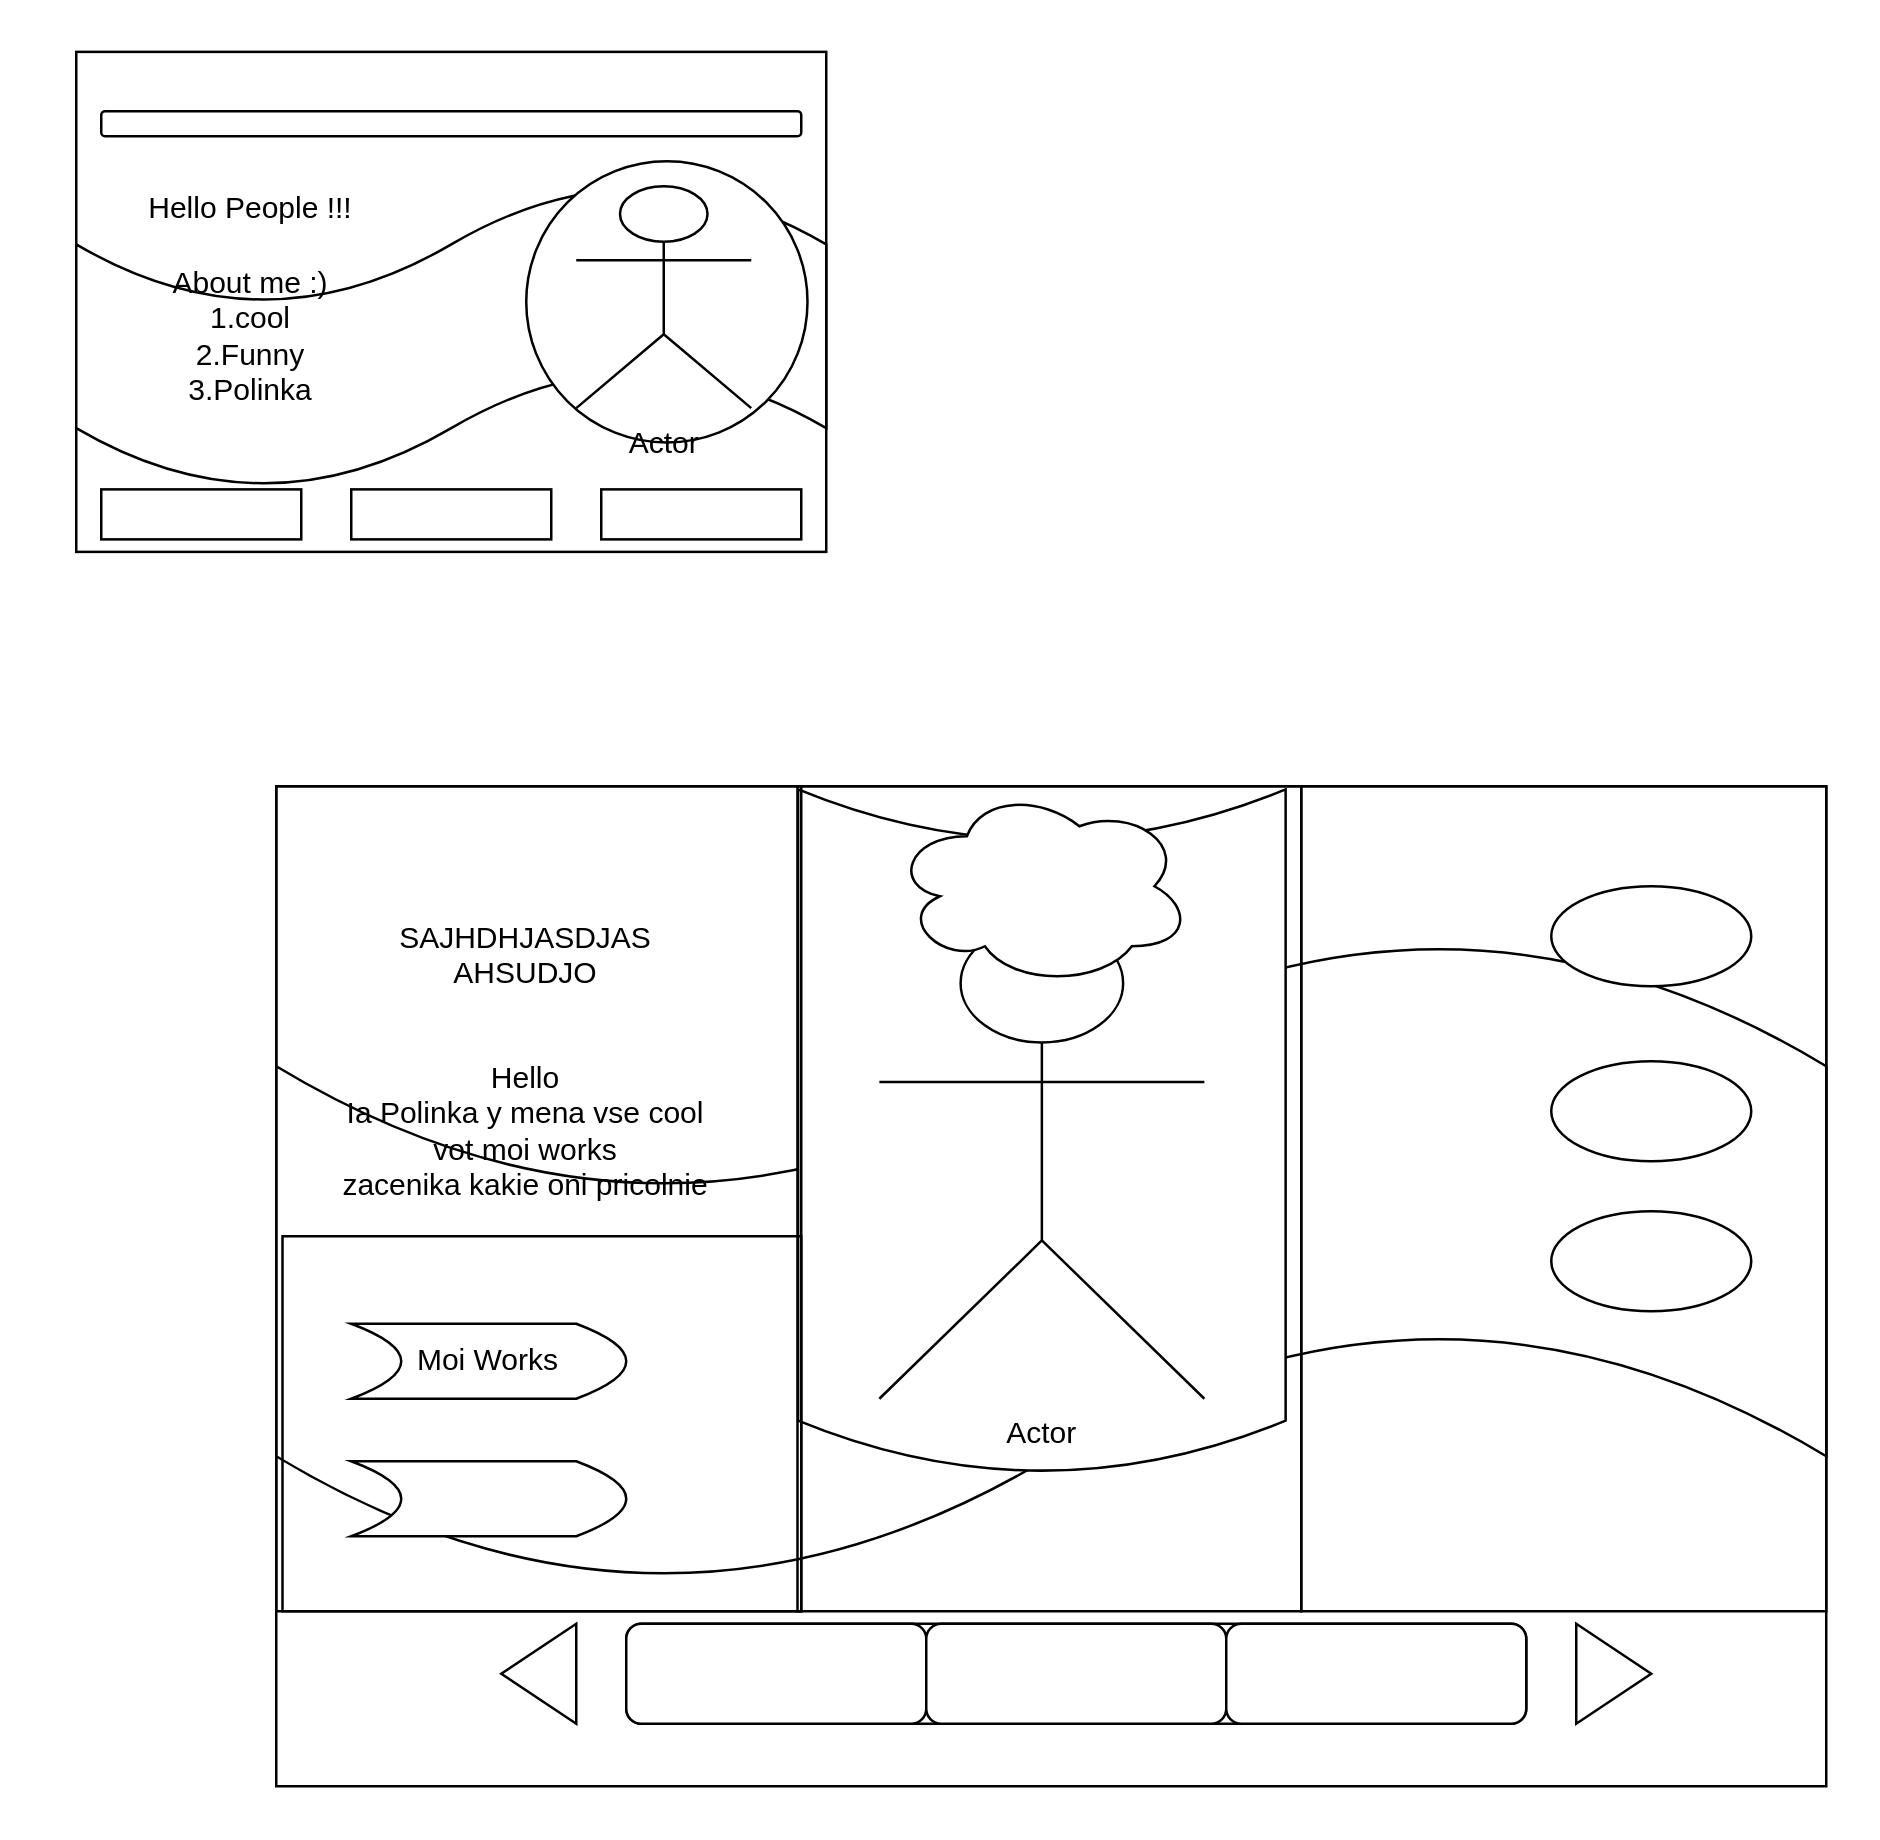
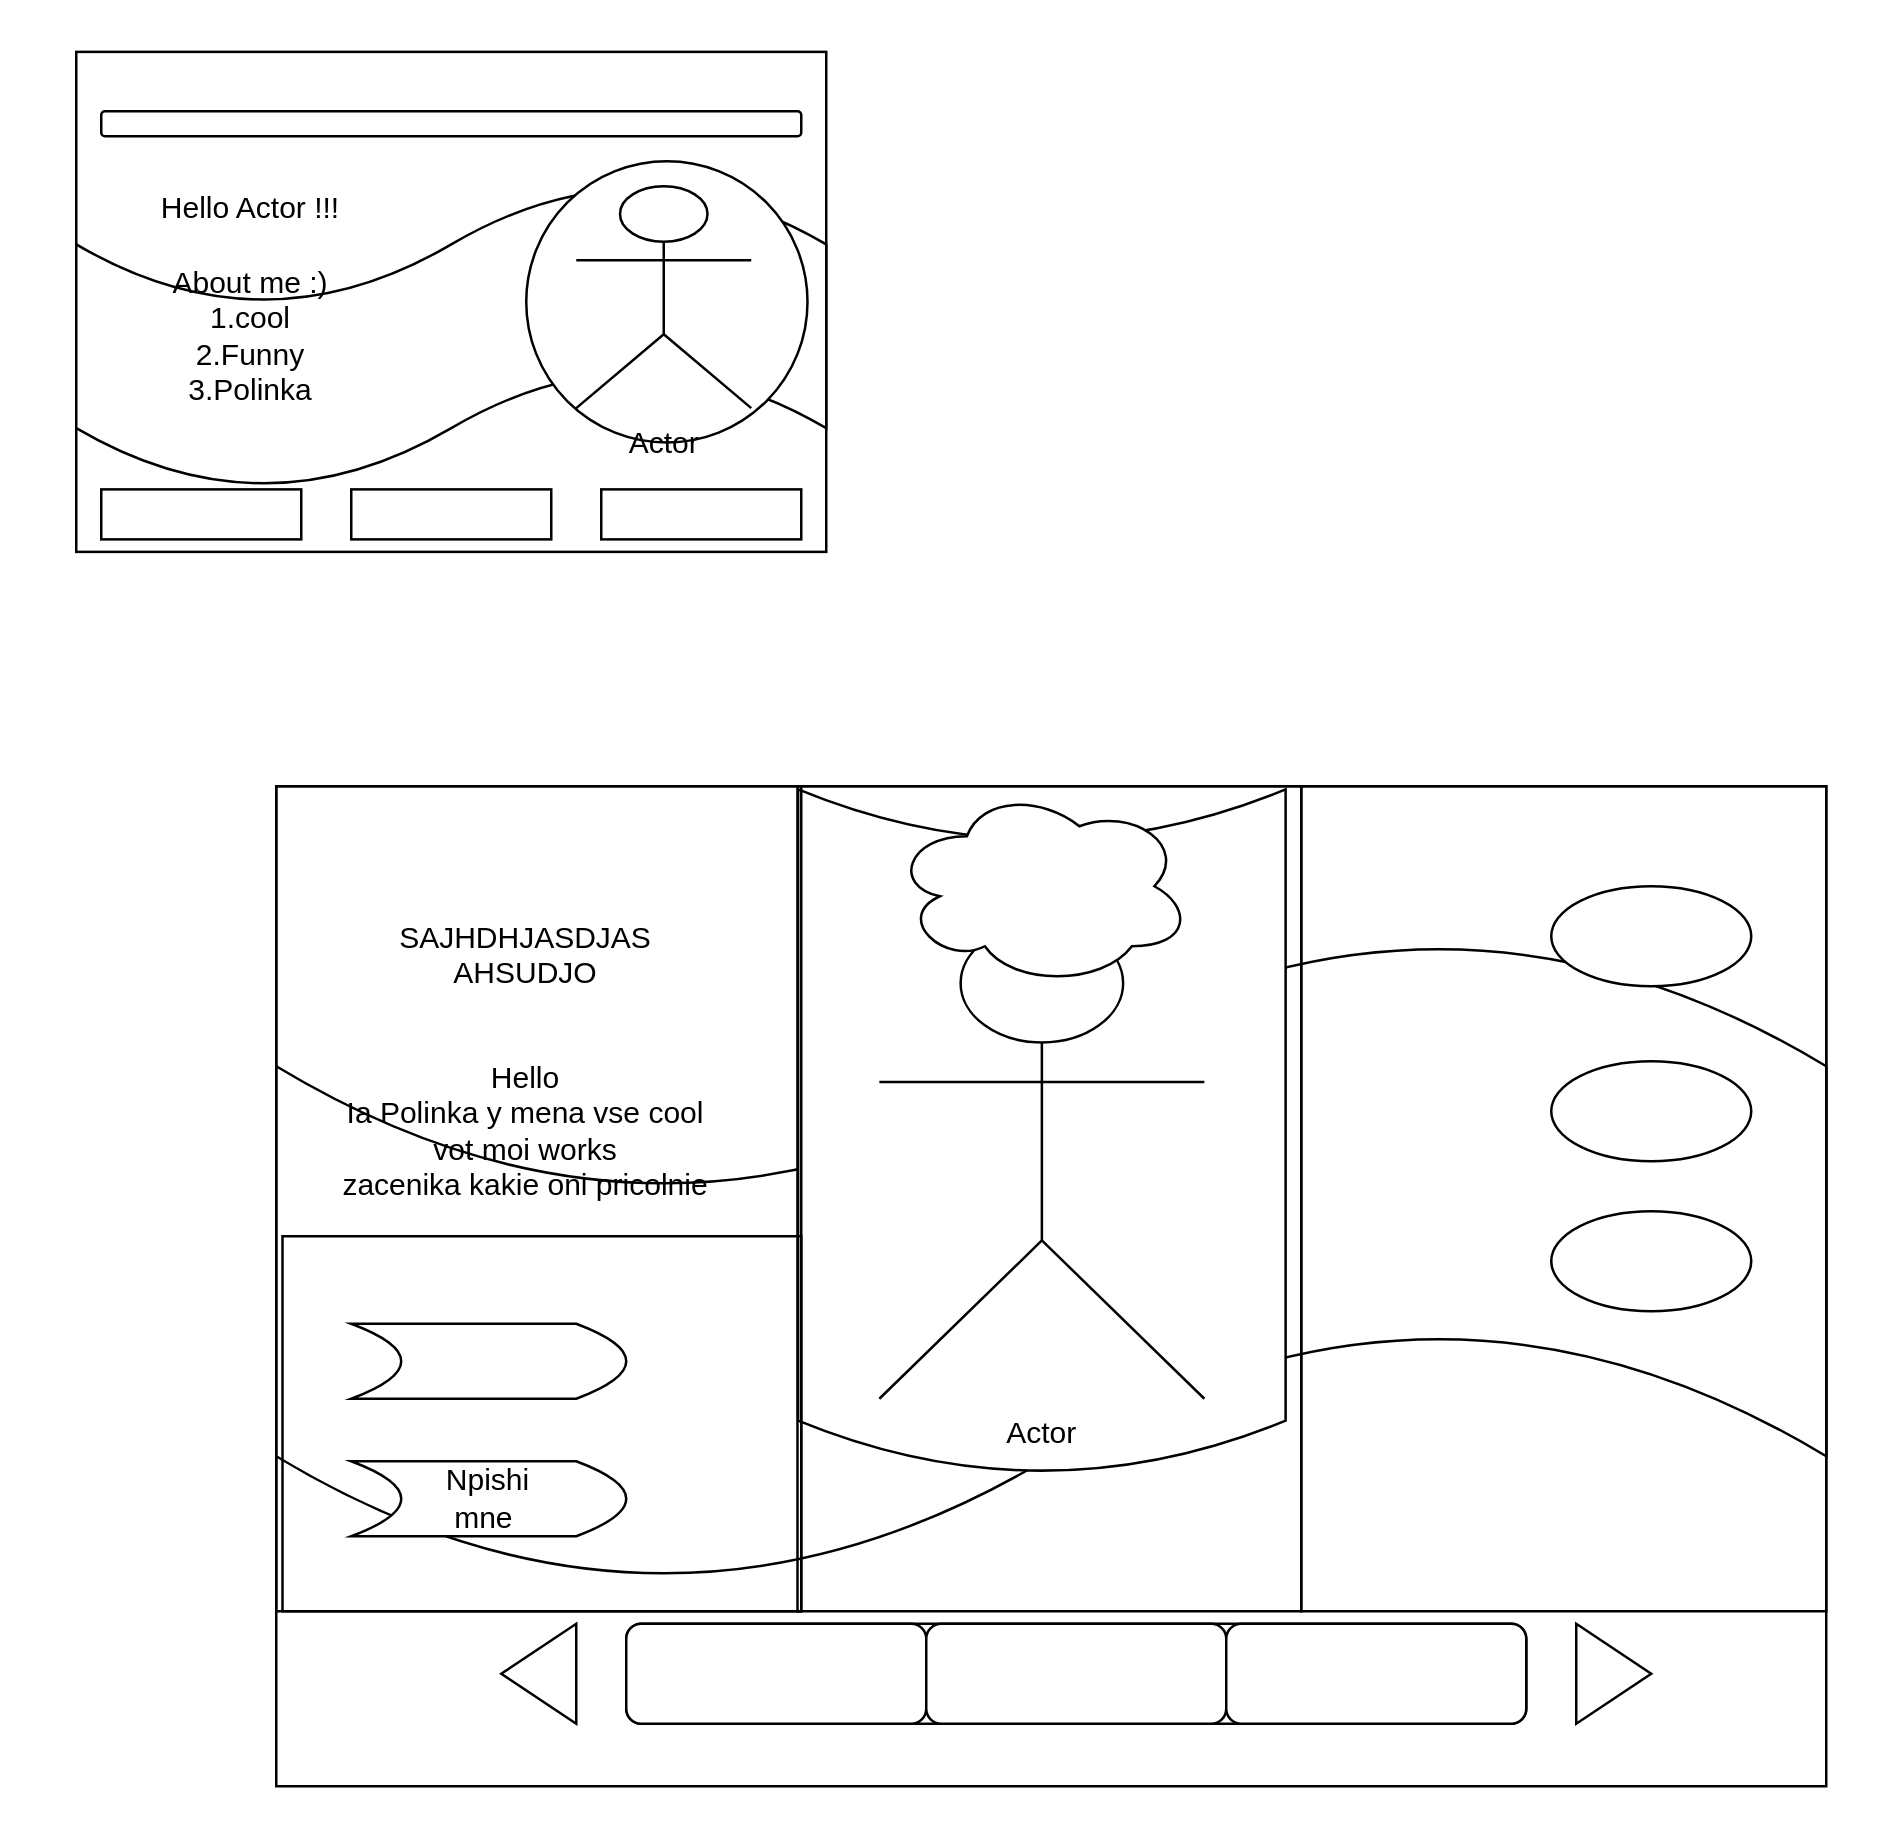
(251, 209) -> (251, 209)
(489, 1361) -> none
none -> (489, 1499)
